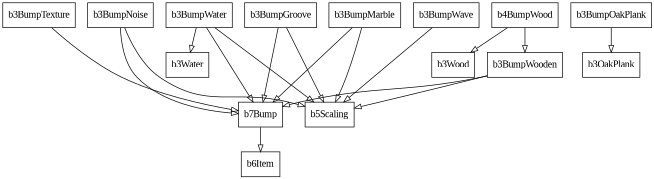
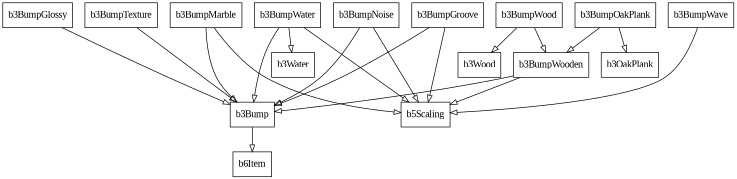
none -> (38, 15)
(525, 15) -> (529, 15)
none -> (586, 38)
(261, 115) -> (252, 115)
